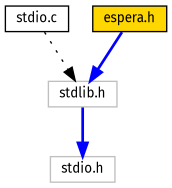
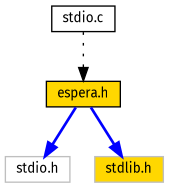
(56, 51) -> (83, 50)
(83, 94) -> (129, 169)
(83, 125) -> (64, 126)
